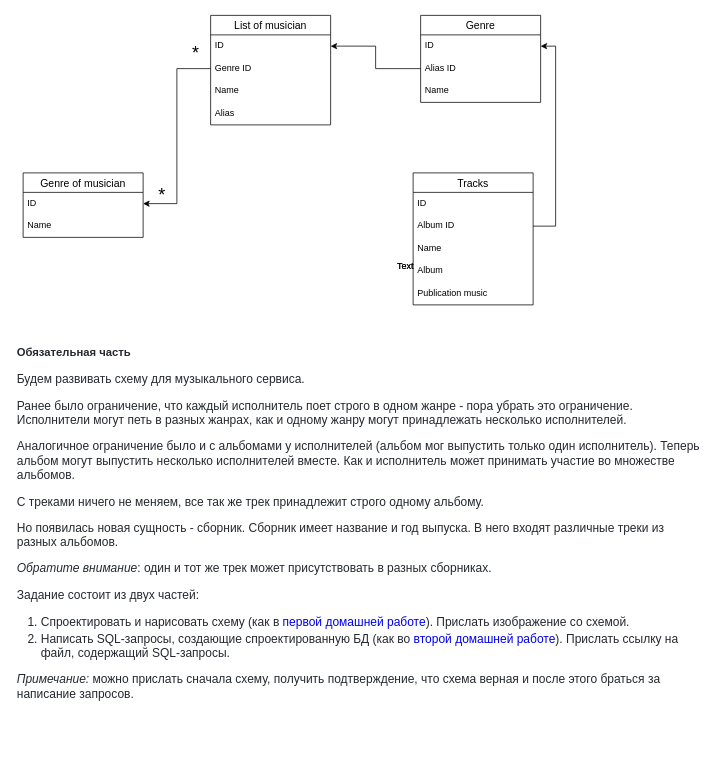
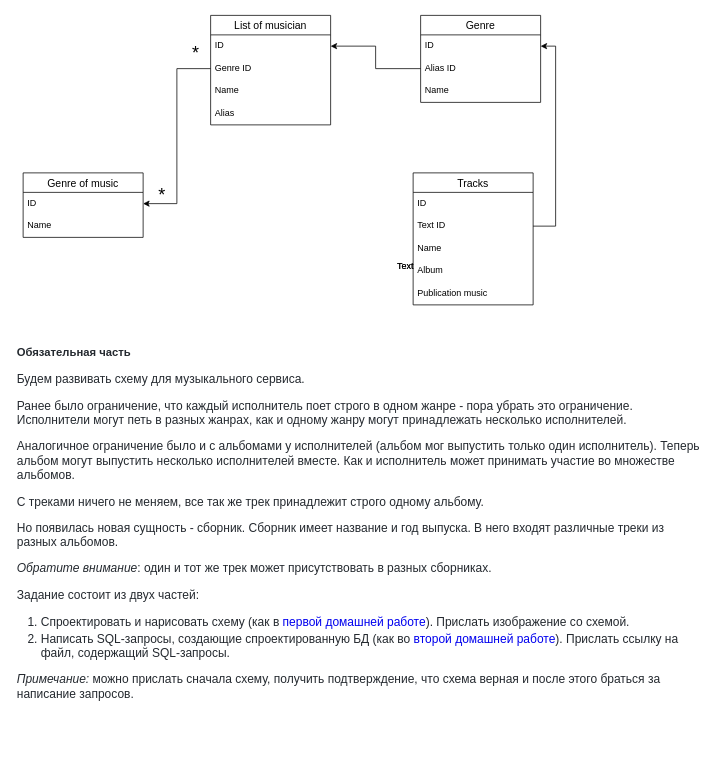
(83, 183) -> (83, 183)
(435, 225) -> (433, 225)
